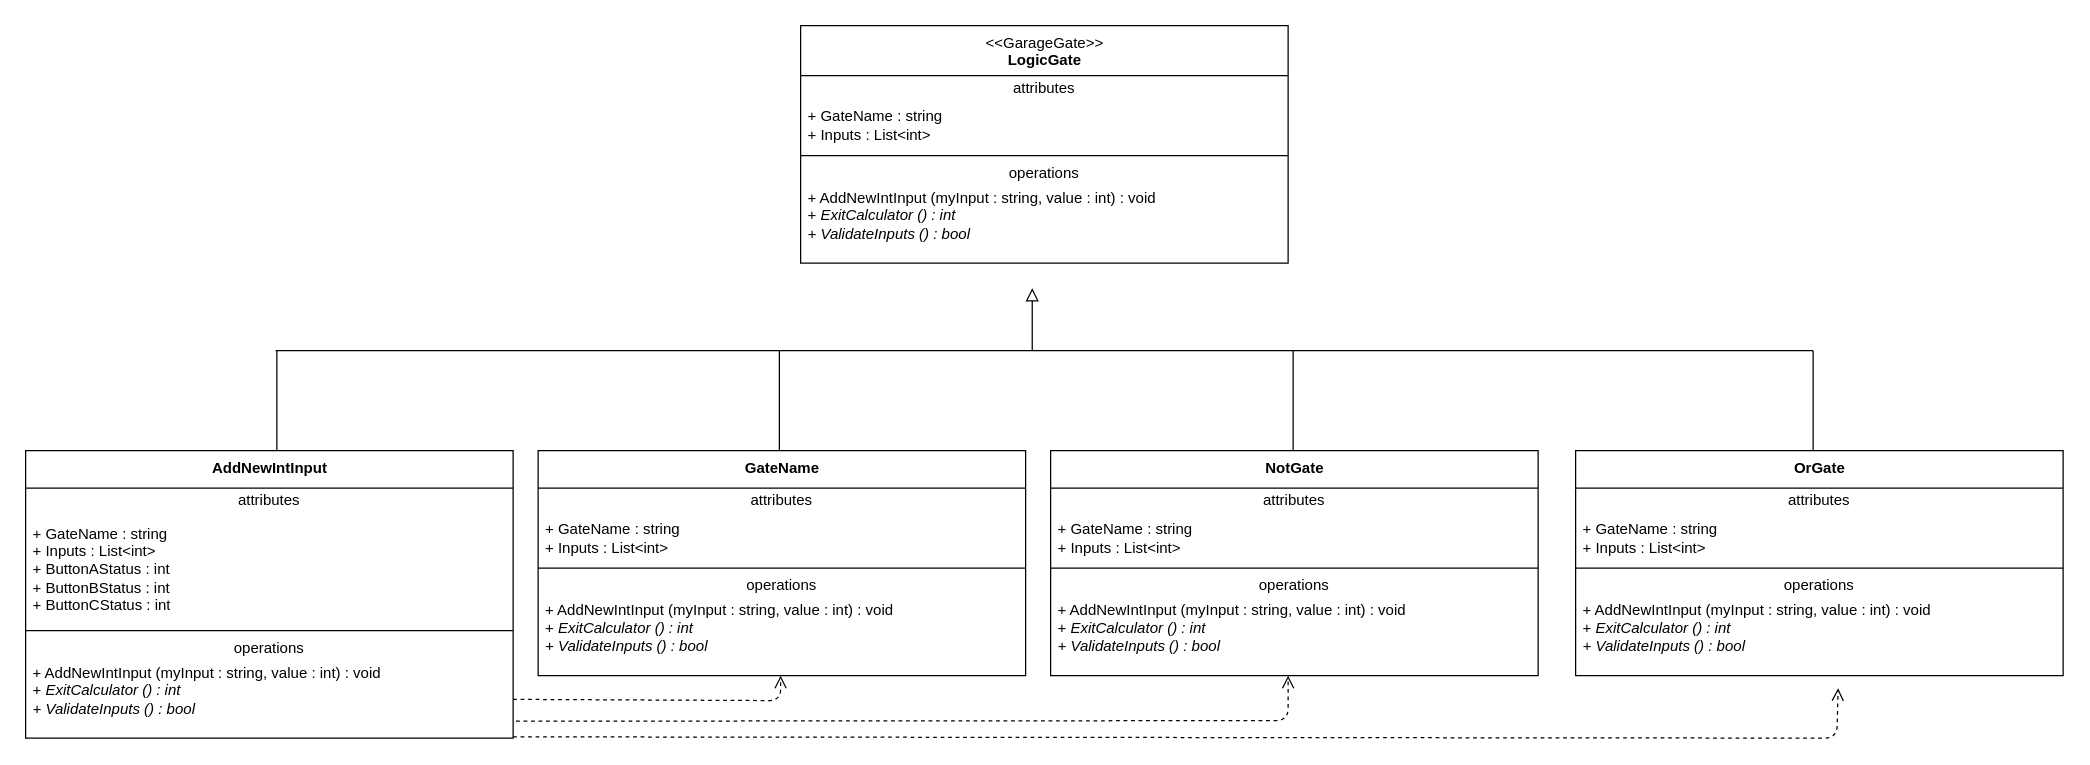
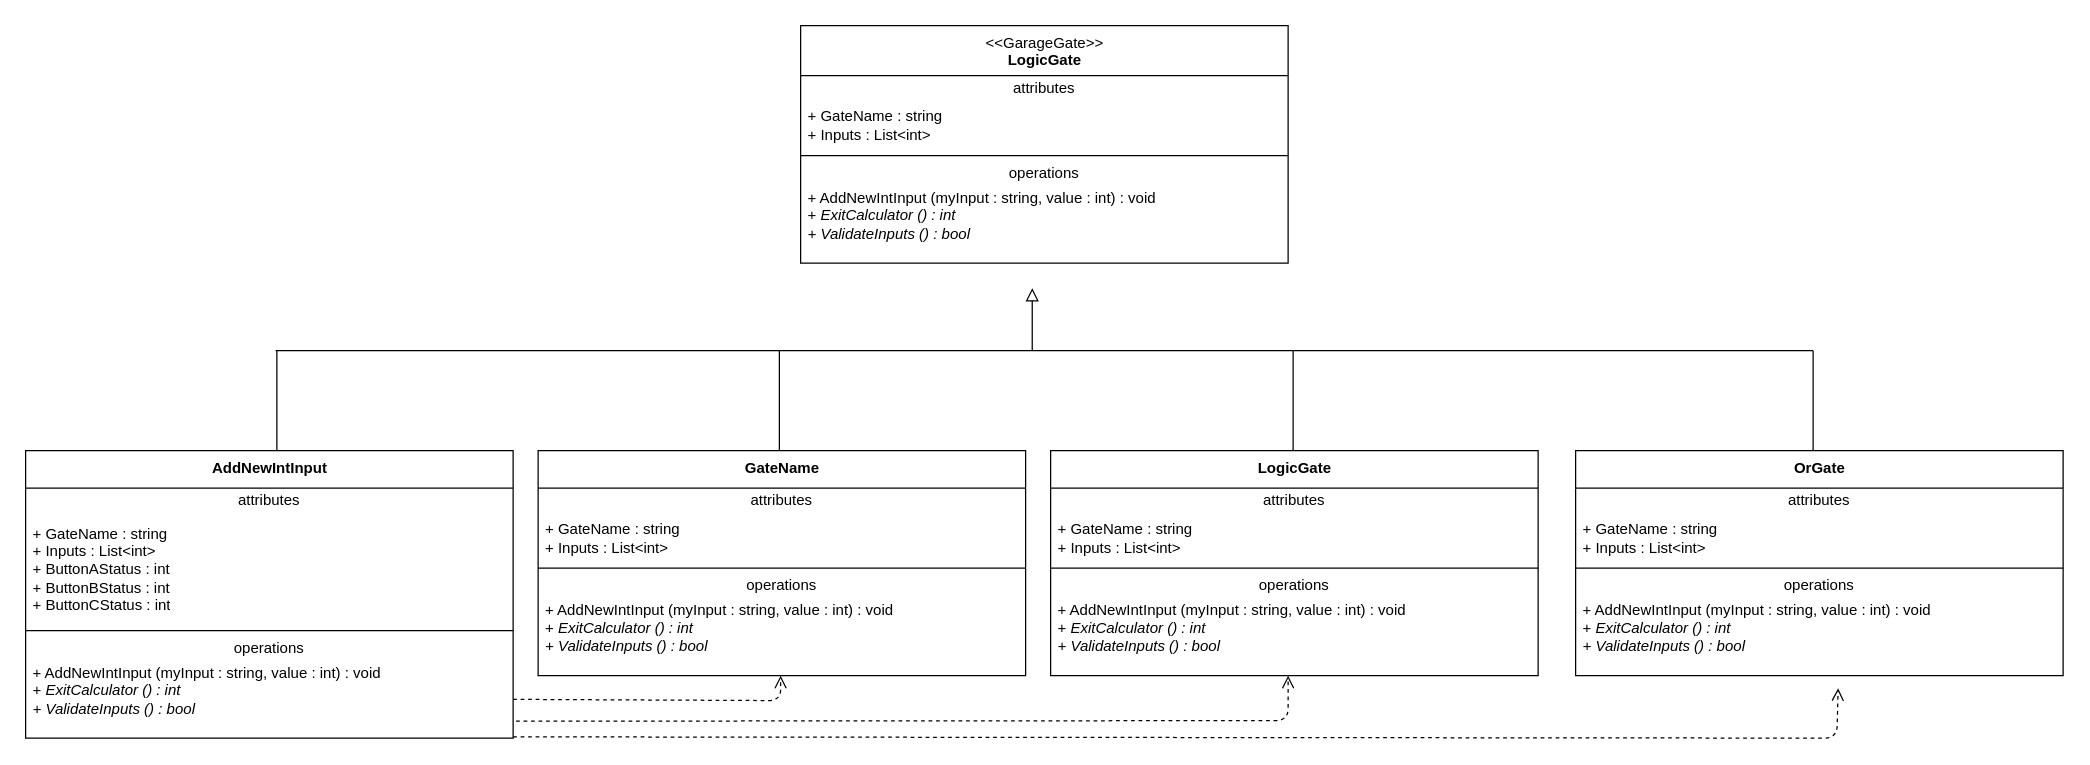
(1295, 468) -> (1295, 468)
